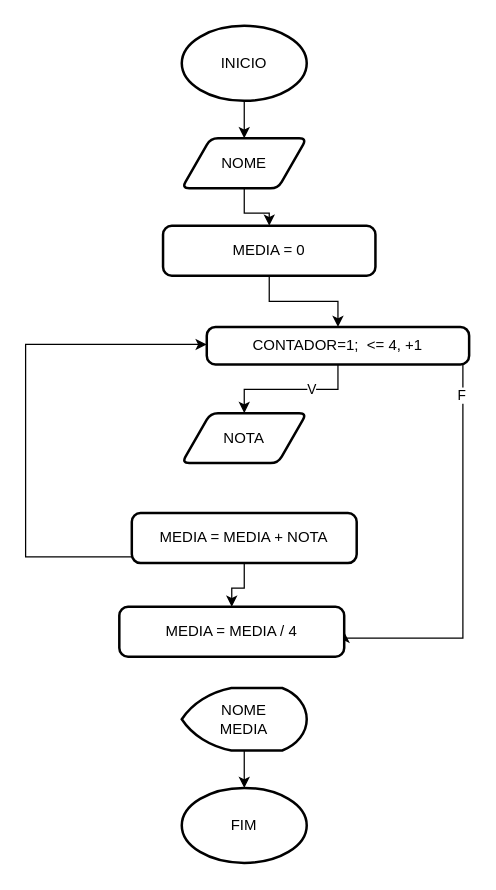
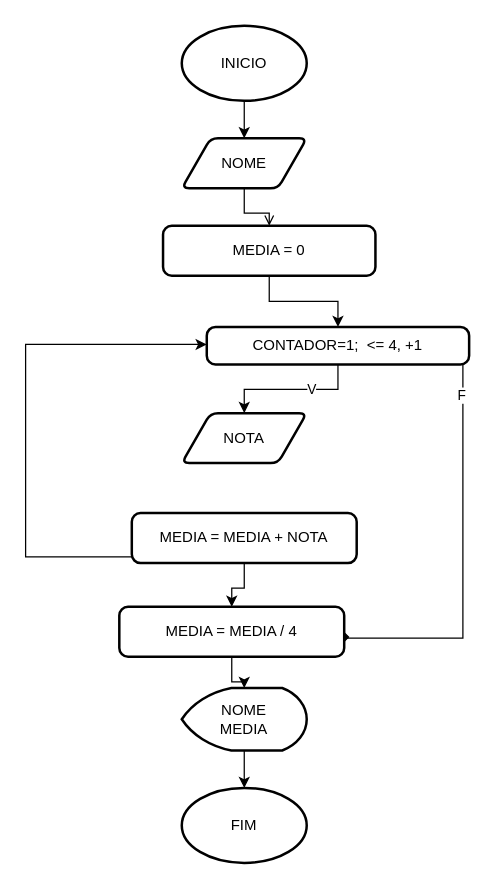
(266, 213) -> (269, 214)
(347, 638) -> (346, 638)
none -> (232, 676)
